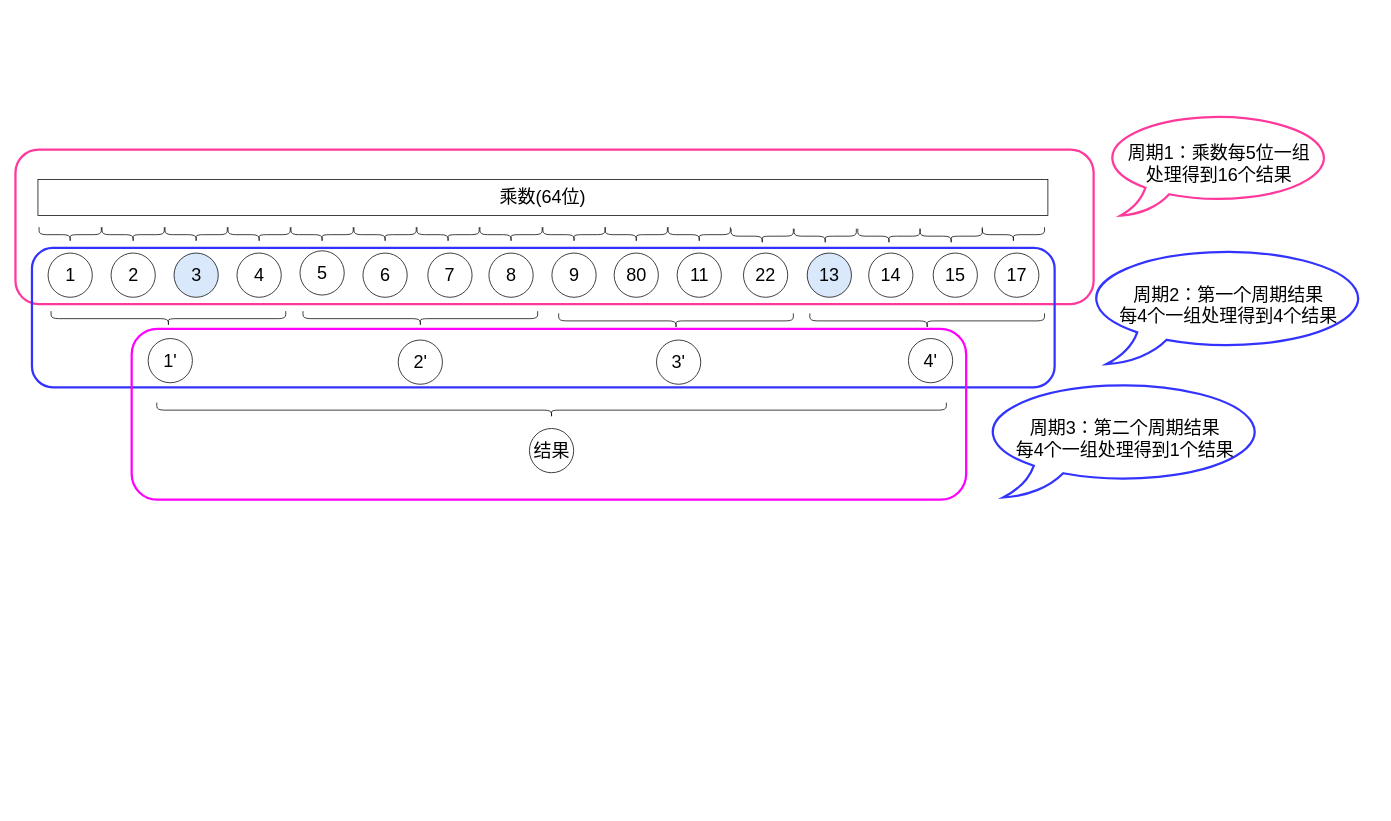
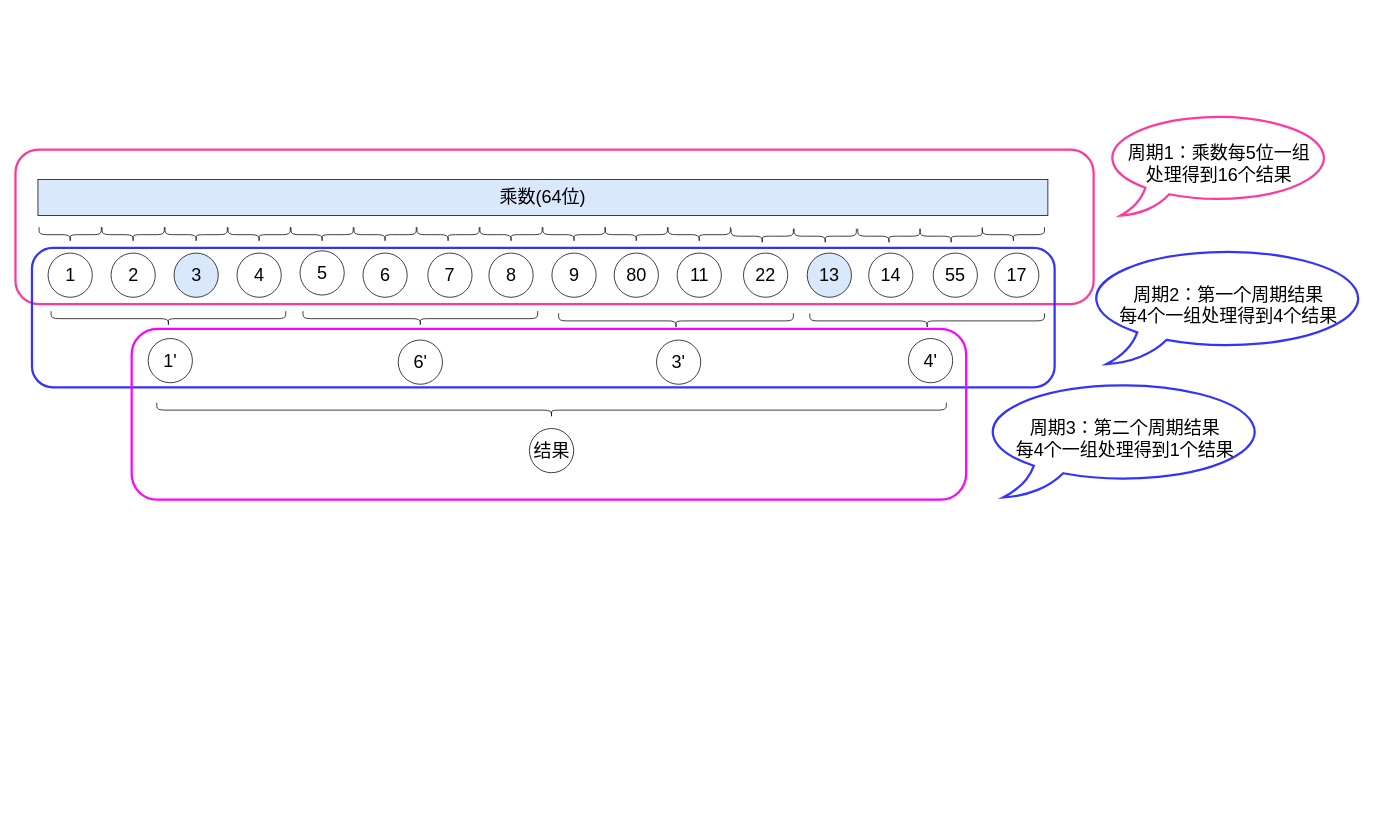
(543, 198) -> (543, 198)
(956, 276) -> (956, 276)
(421, 363) -> (421, 363)
